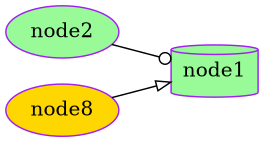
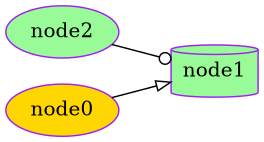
(62, 110) -> (62, 110)
